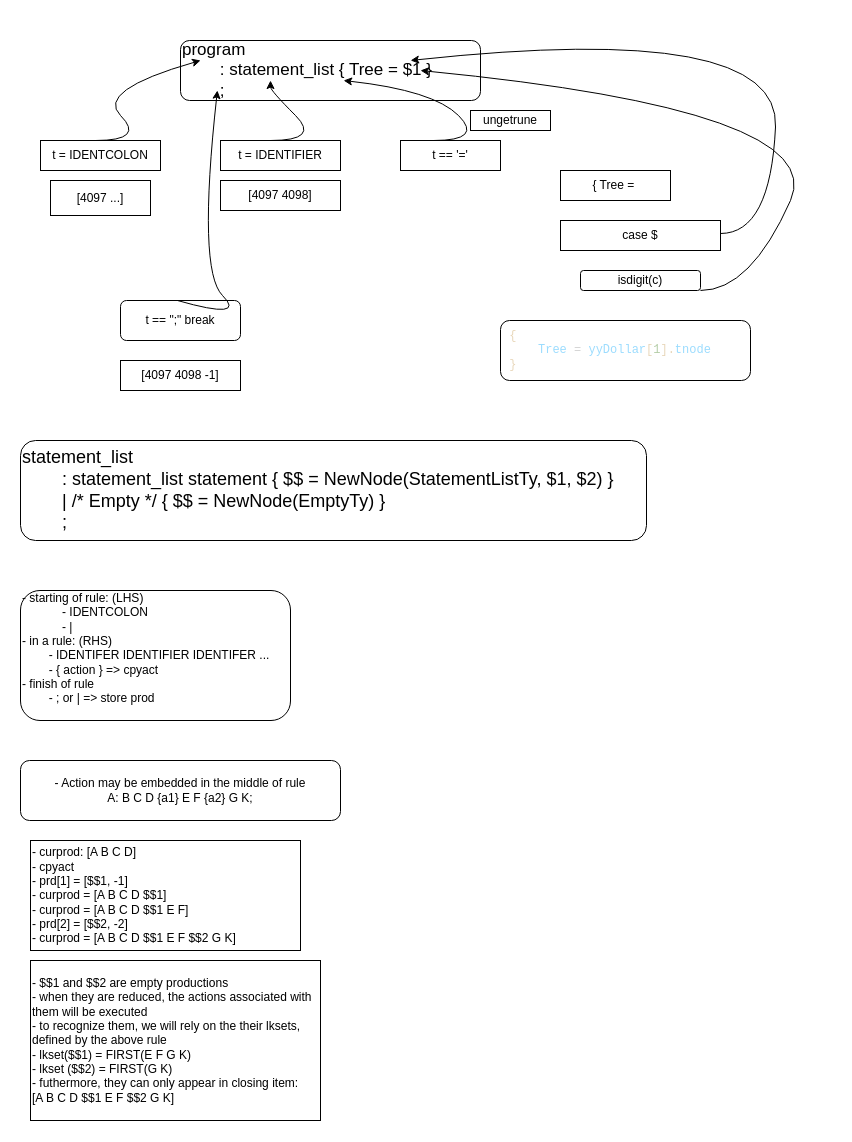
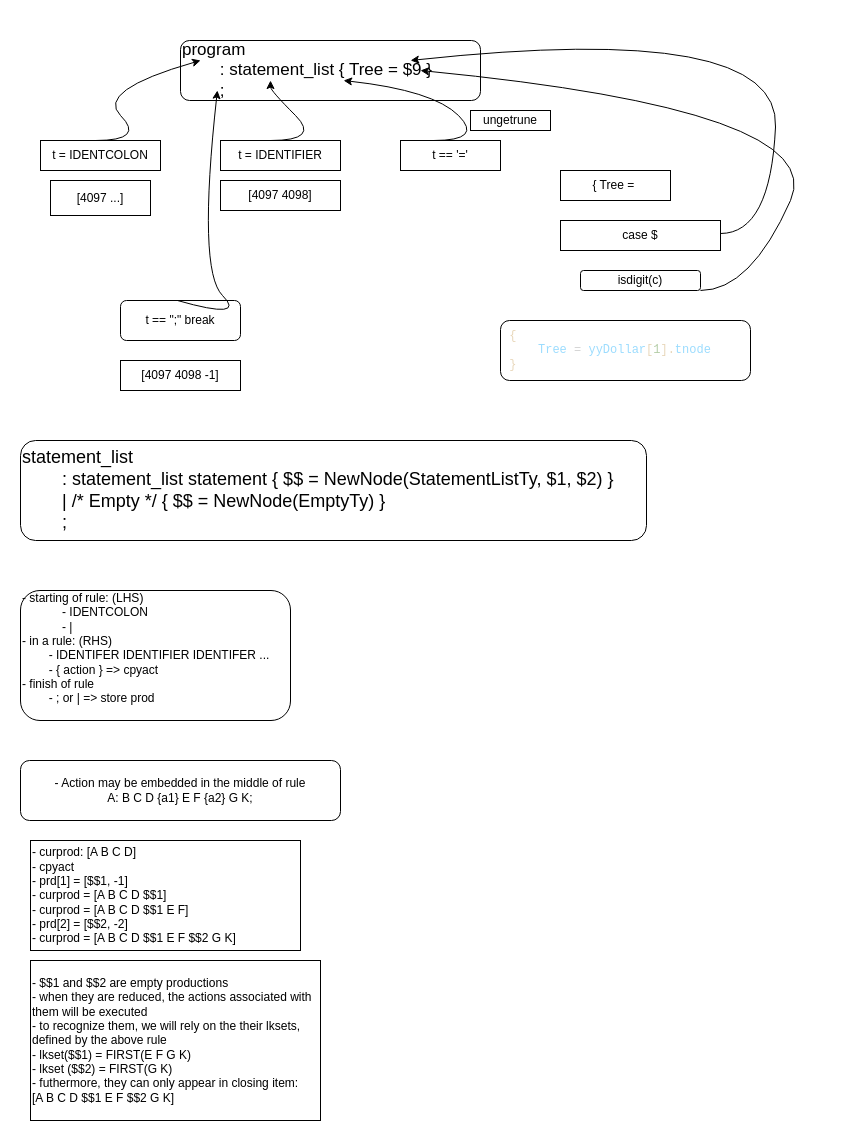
(269, 71) -> (269, 71)
